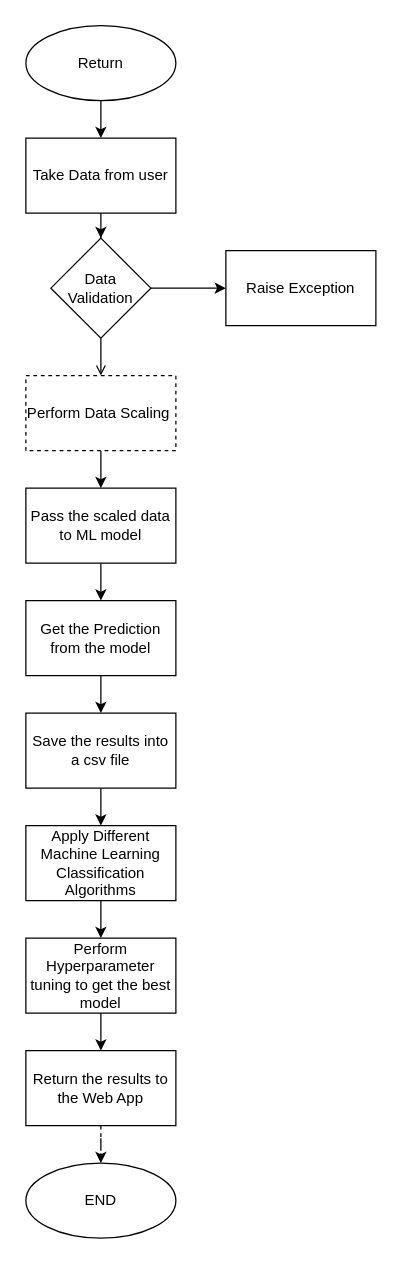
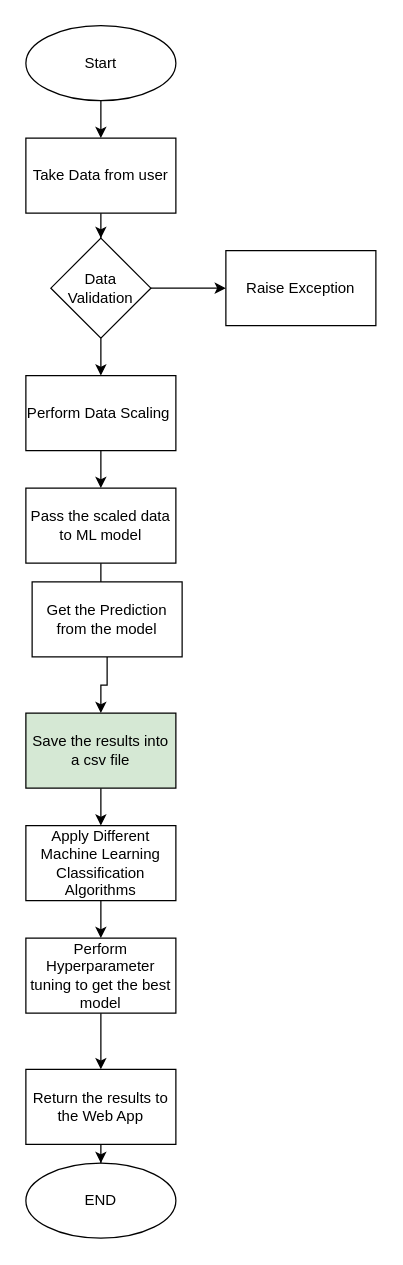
(101, 63) -> (101, 63)
(101, 368) -> (101, 366)
(101, 413) -> (101, 413)
(101, 638) -> (107, 619)
(101, 751) -> (101, 751)
(101, 1088) -> (101, 1107)
